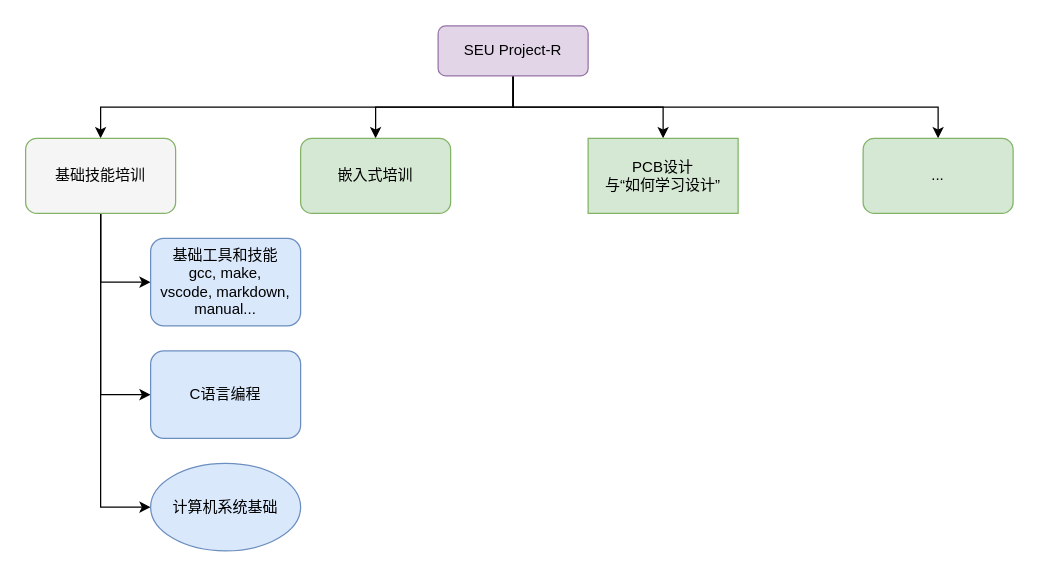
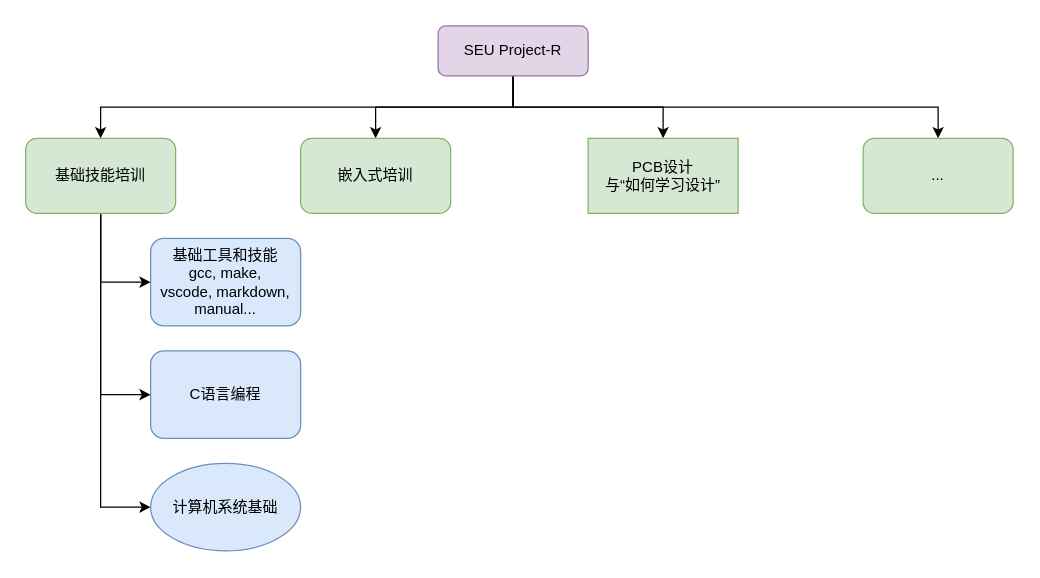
(101, 176) -> (101, 176)
